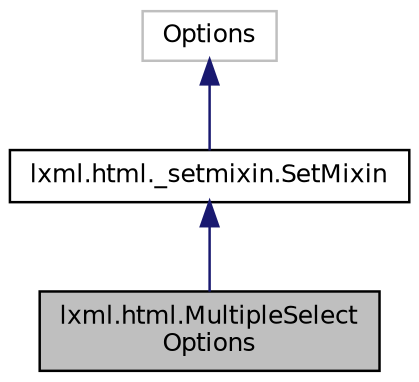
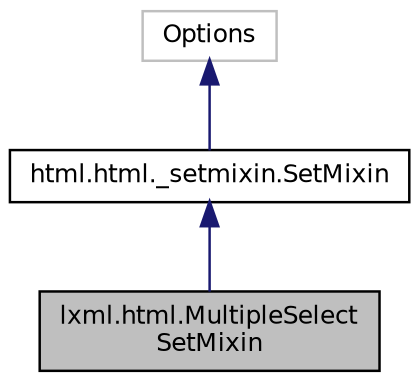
(210, 176) -> (210, 176)
(210, 331) -> (210, 331)
